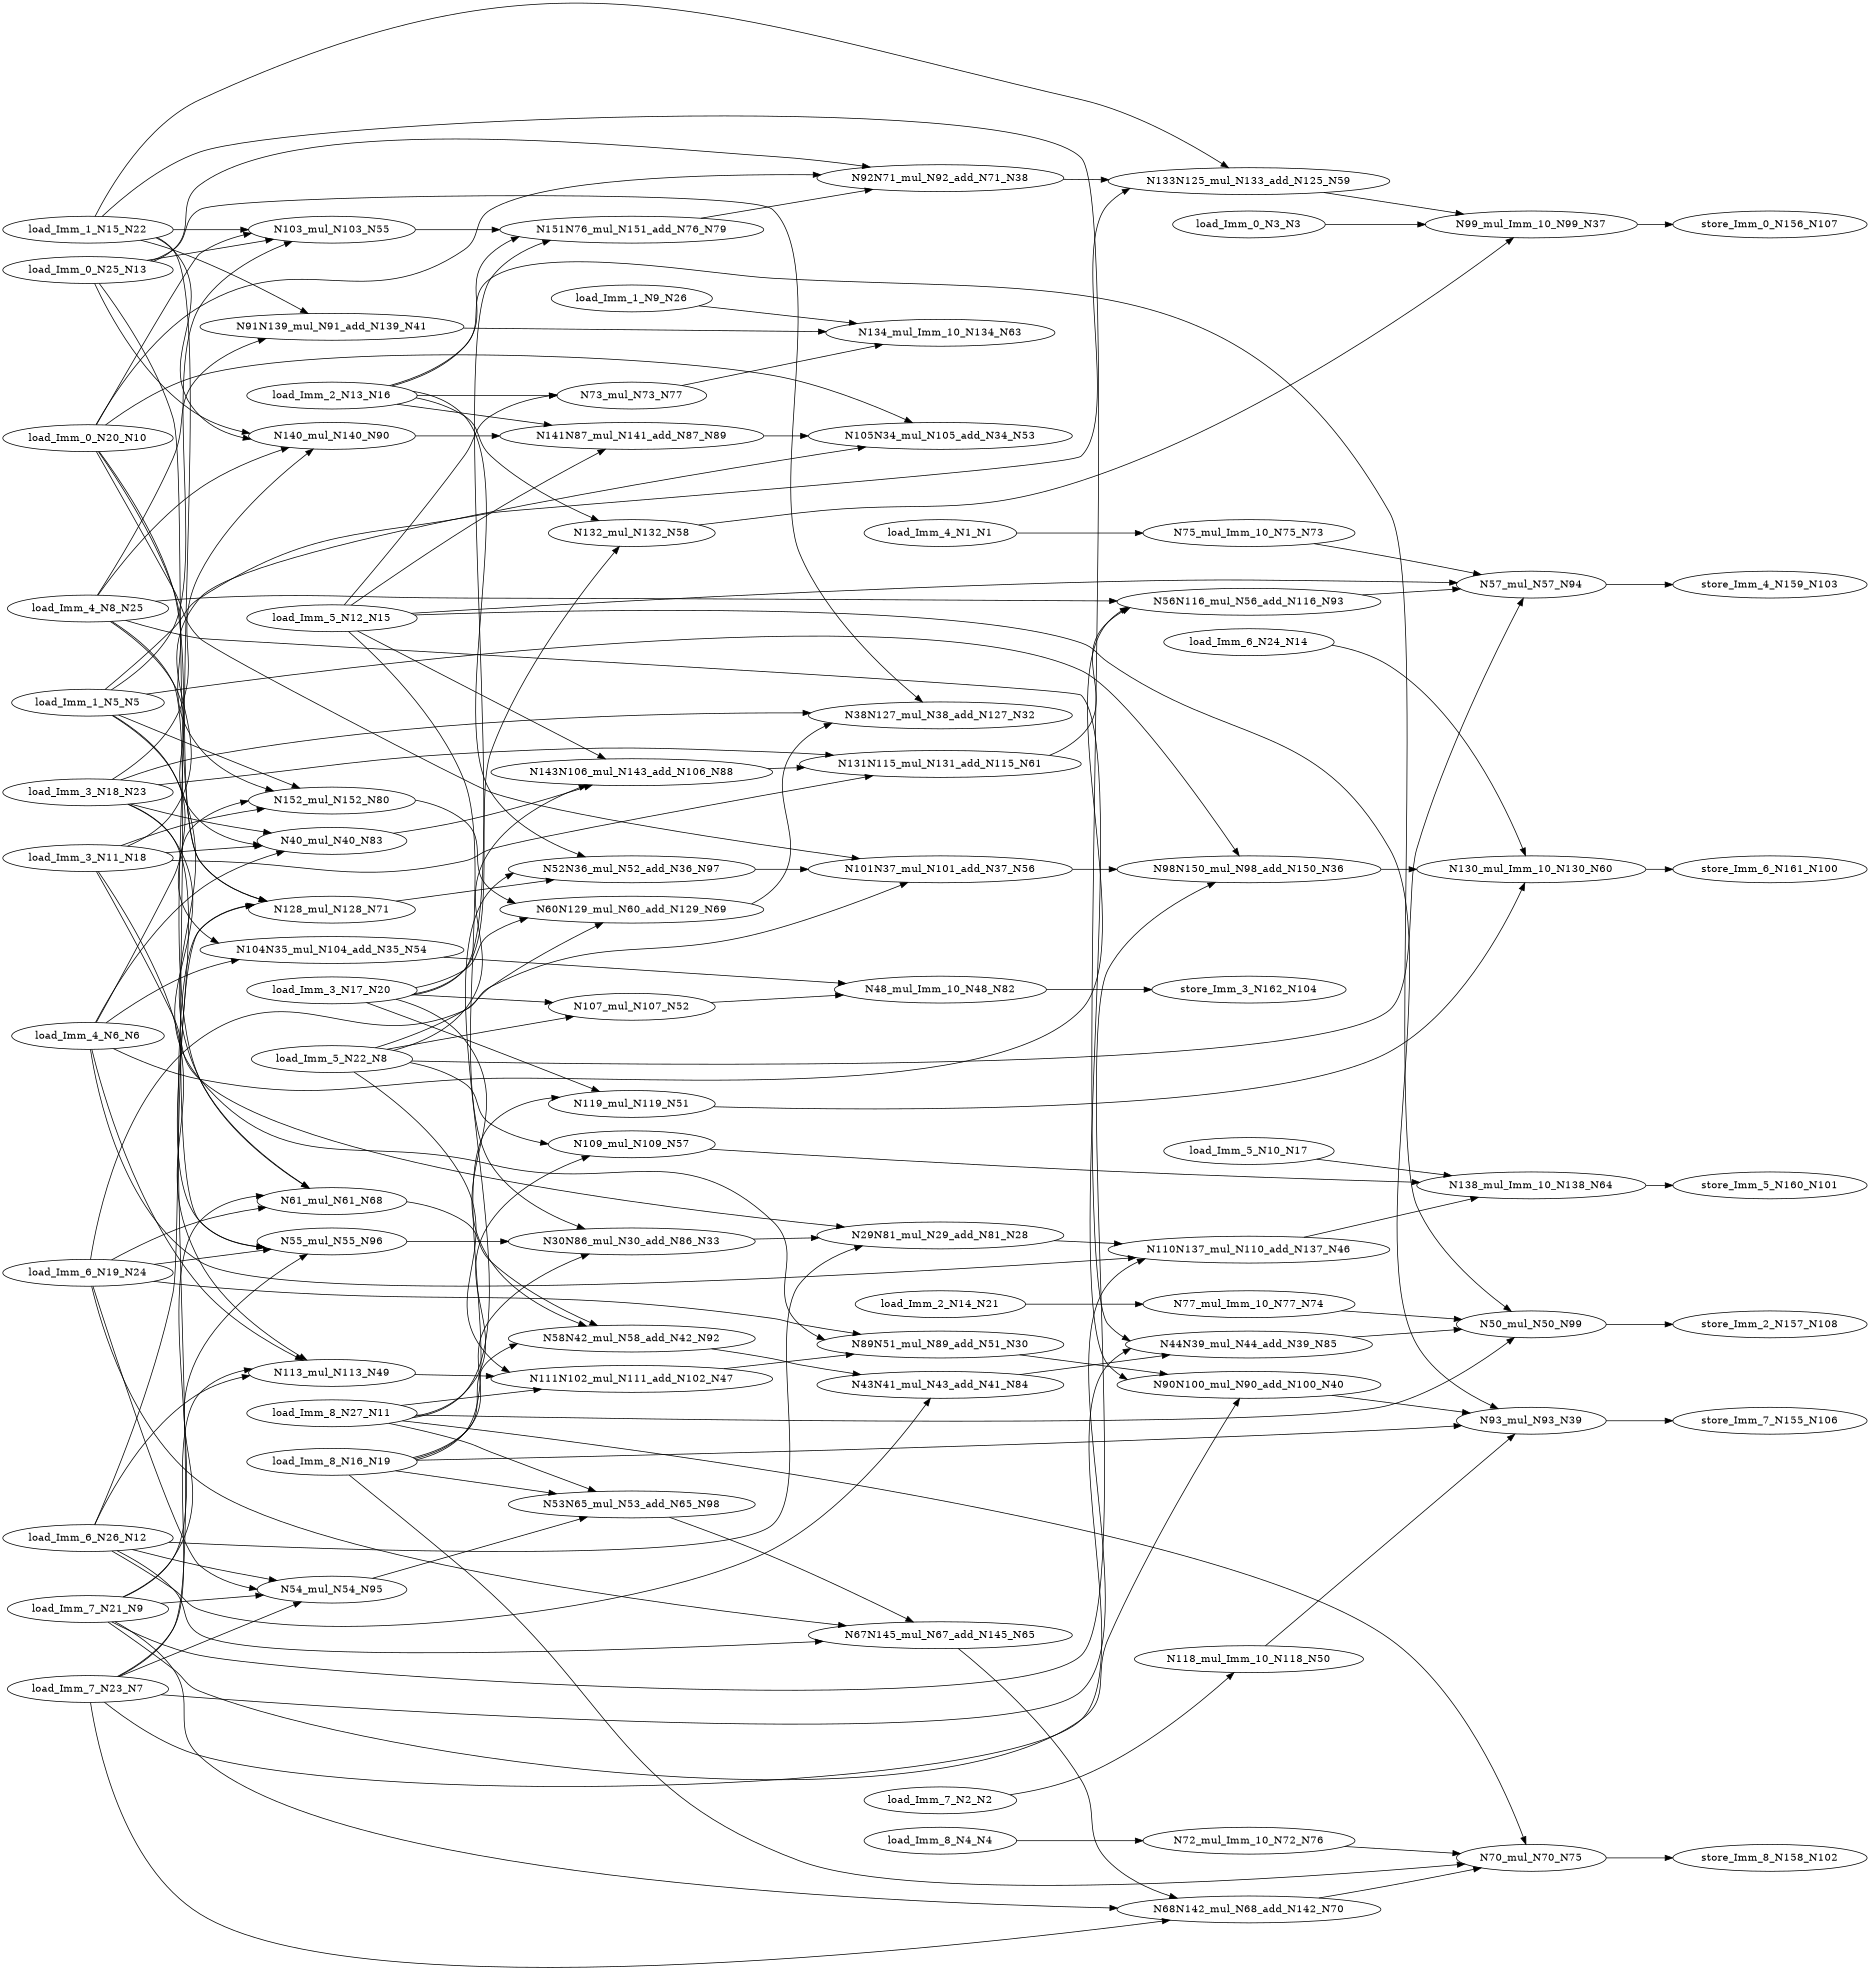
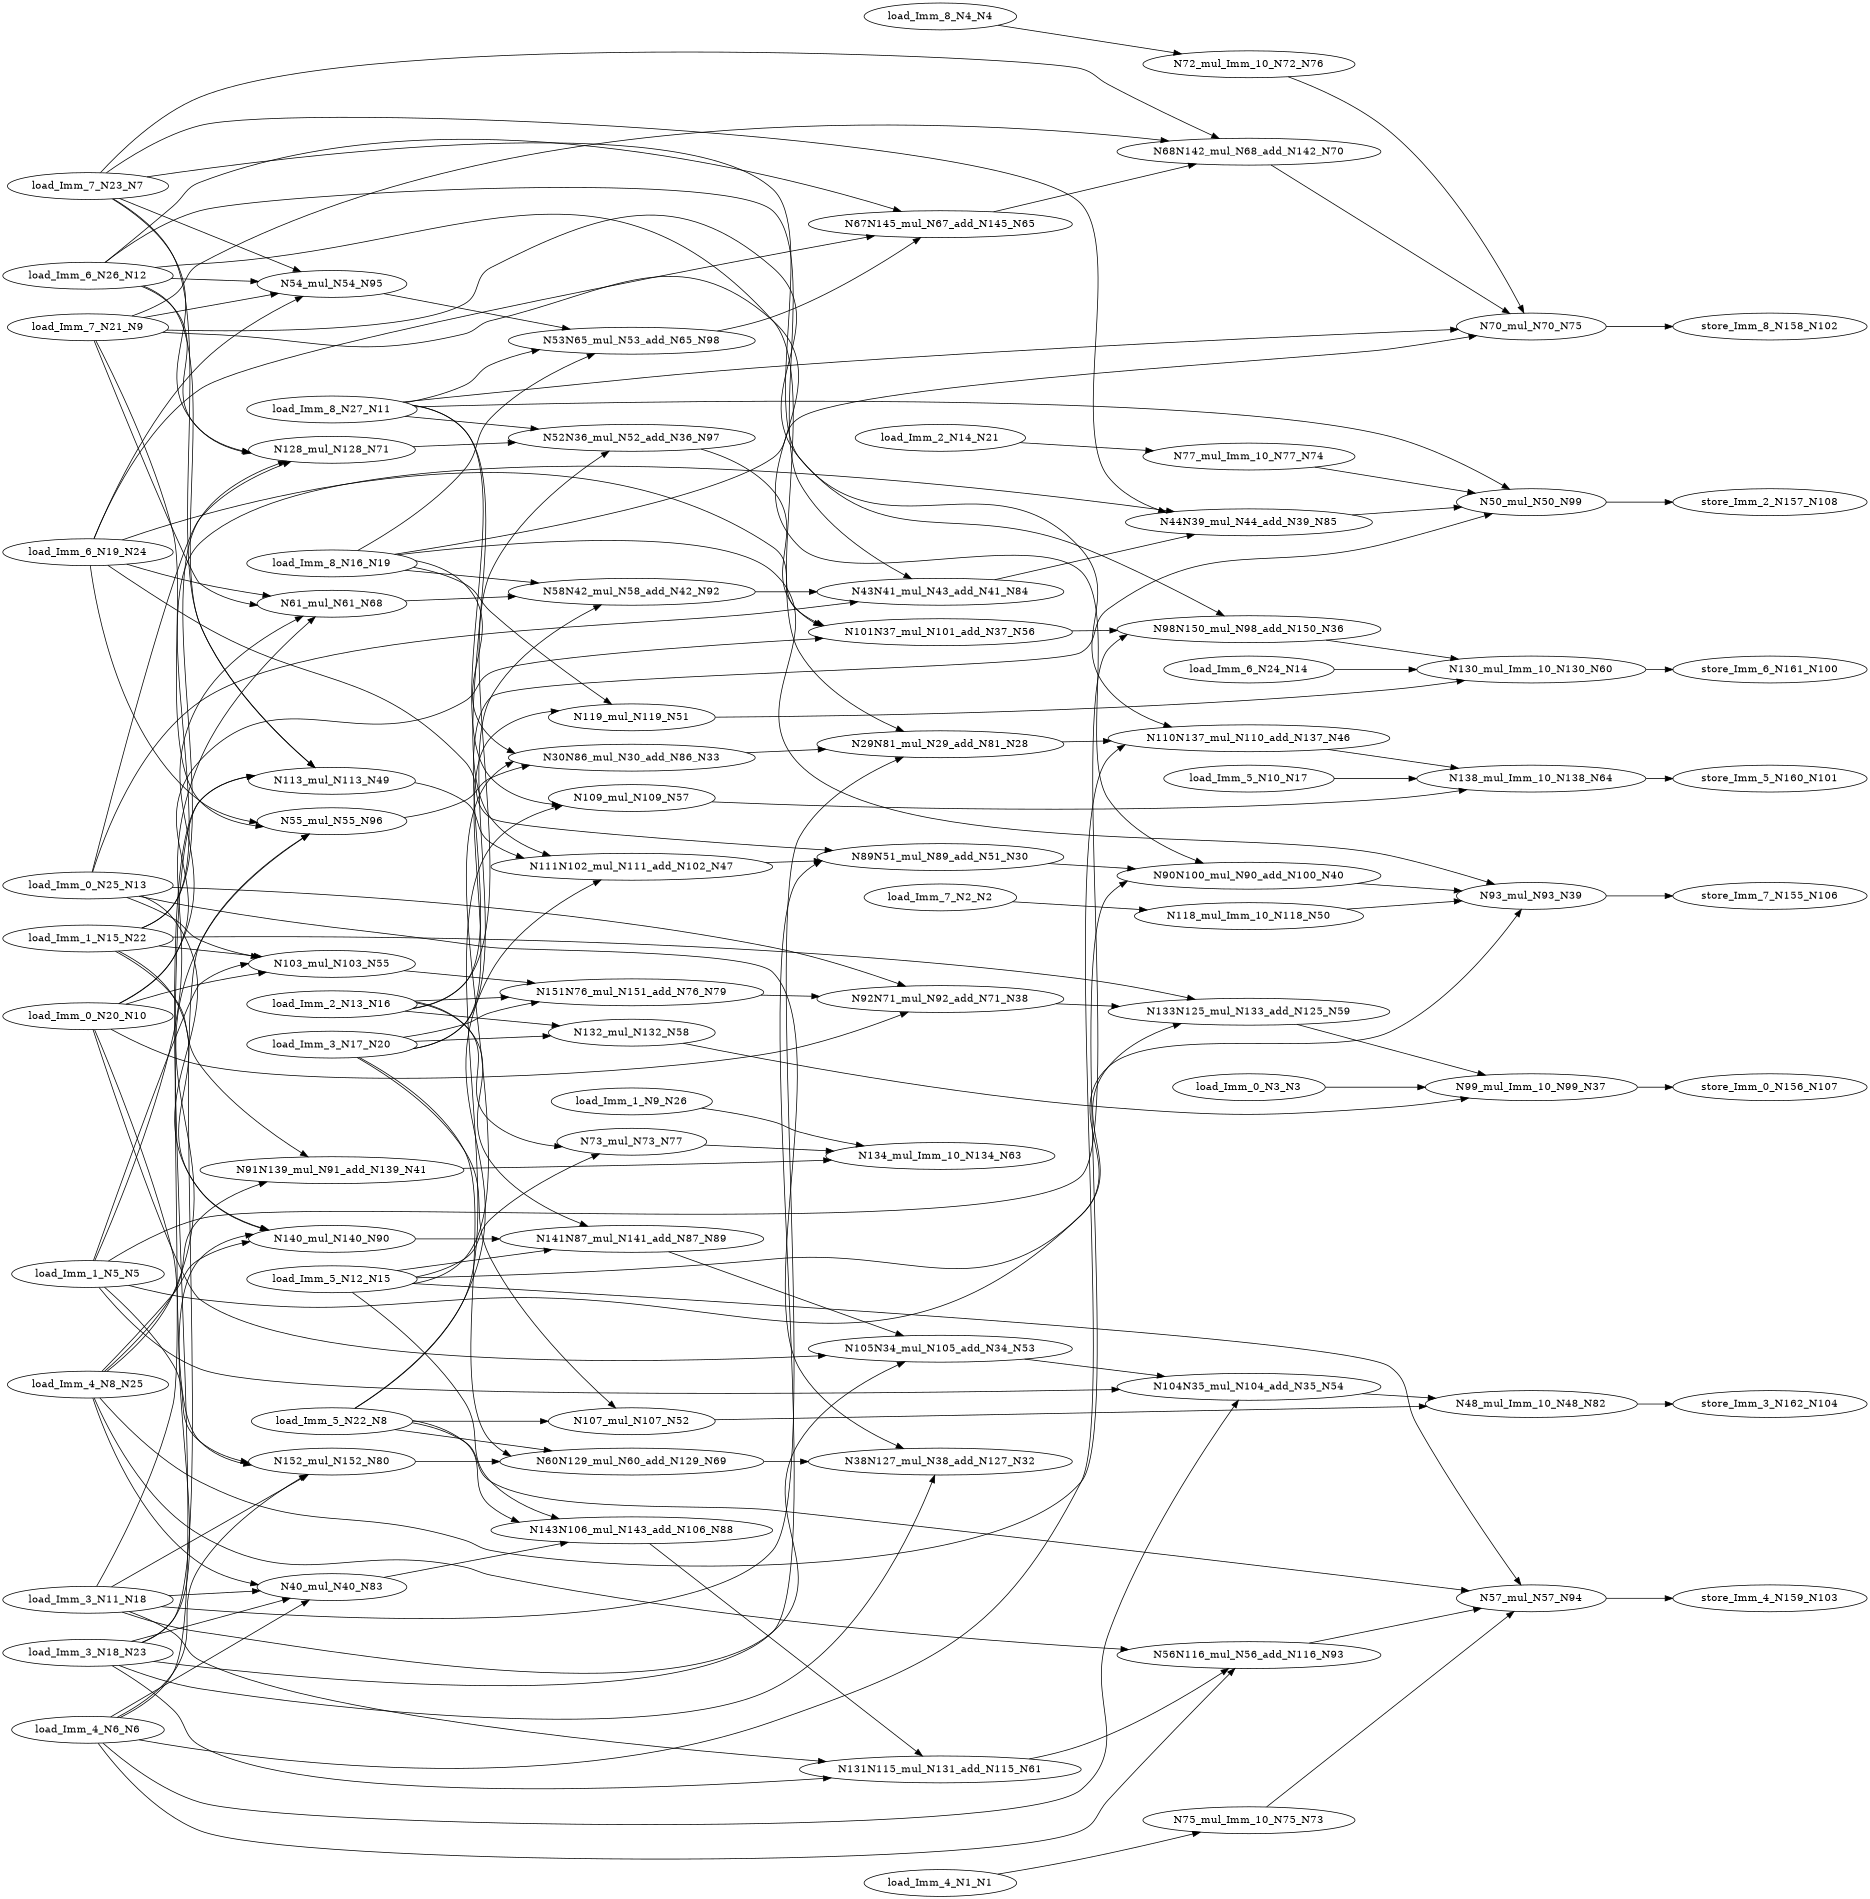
none -> (419, 642)
none -> (1088, 1367)
